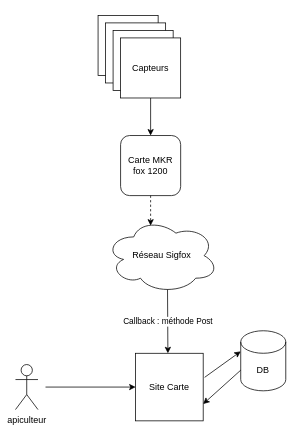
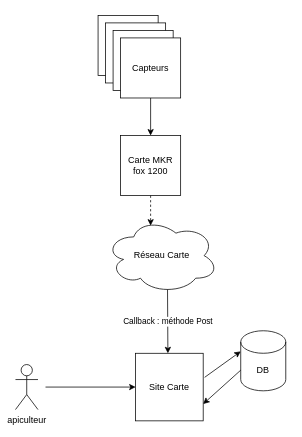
(150, 165) -> (150, 165)
(162, 255) -> (162, 255)
